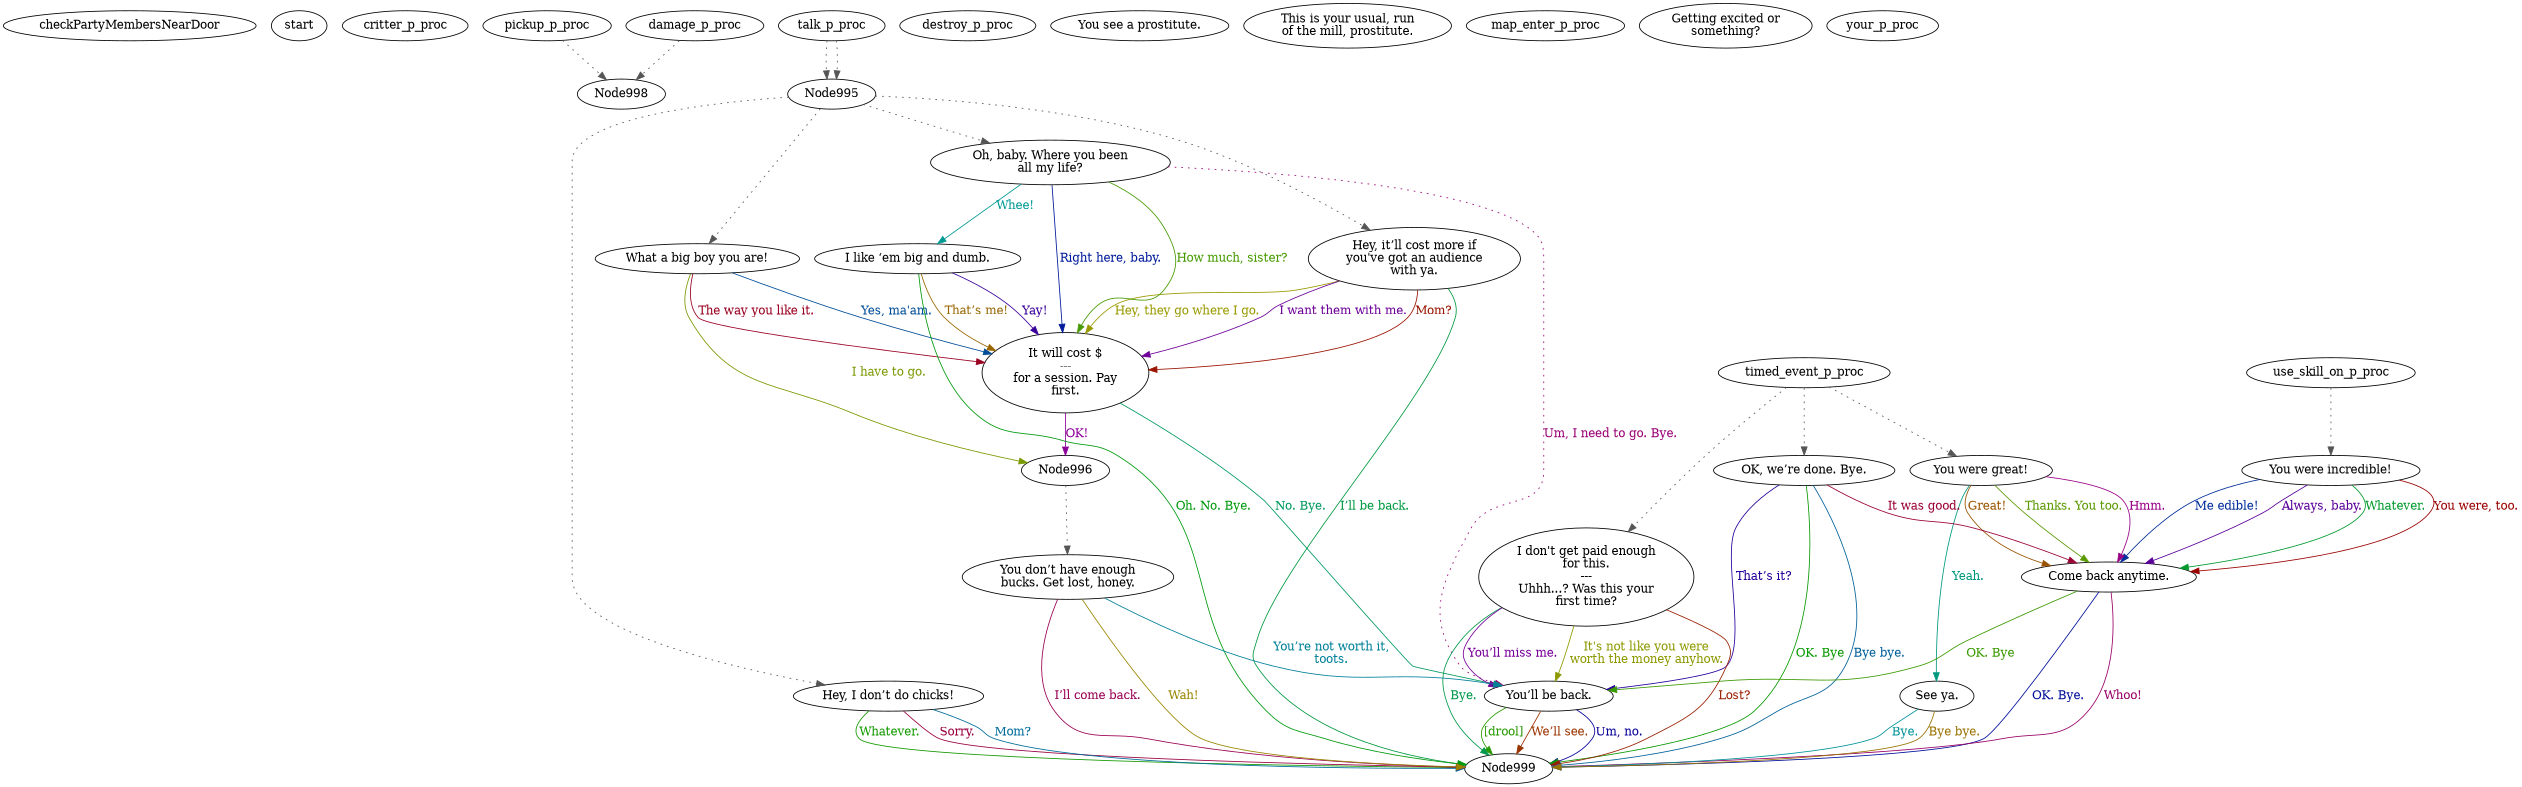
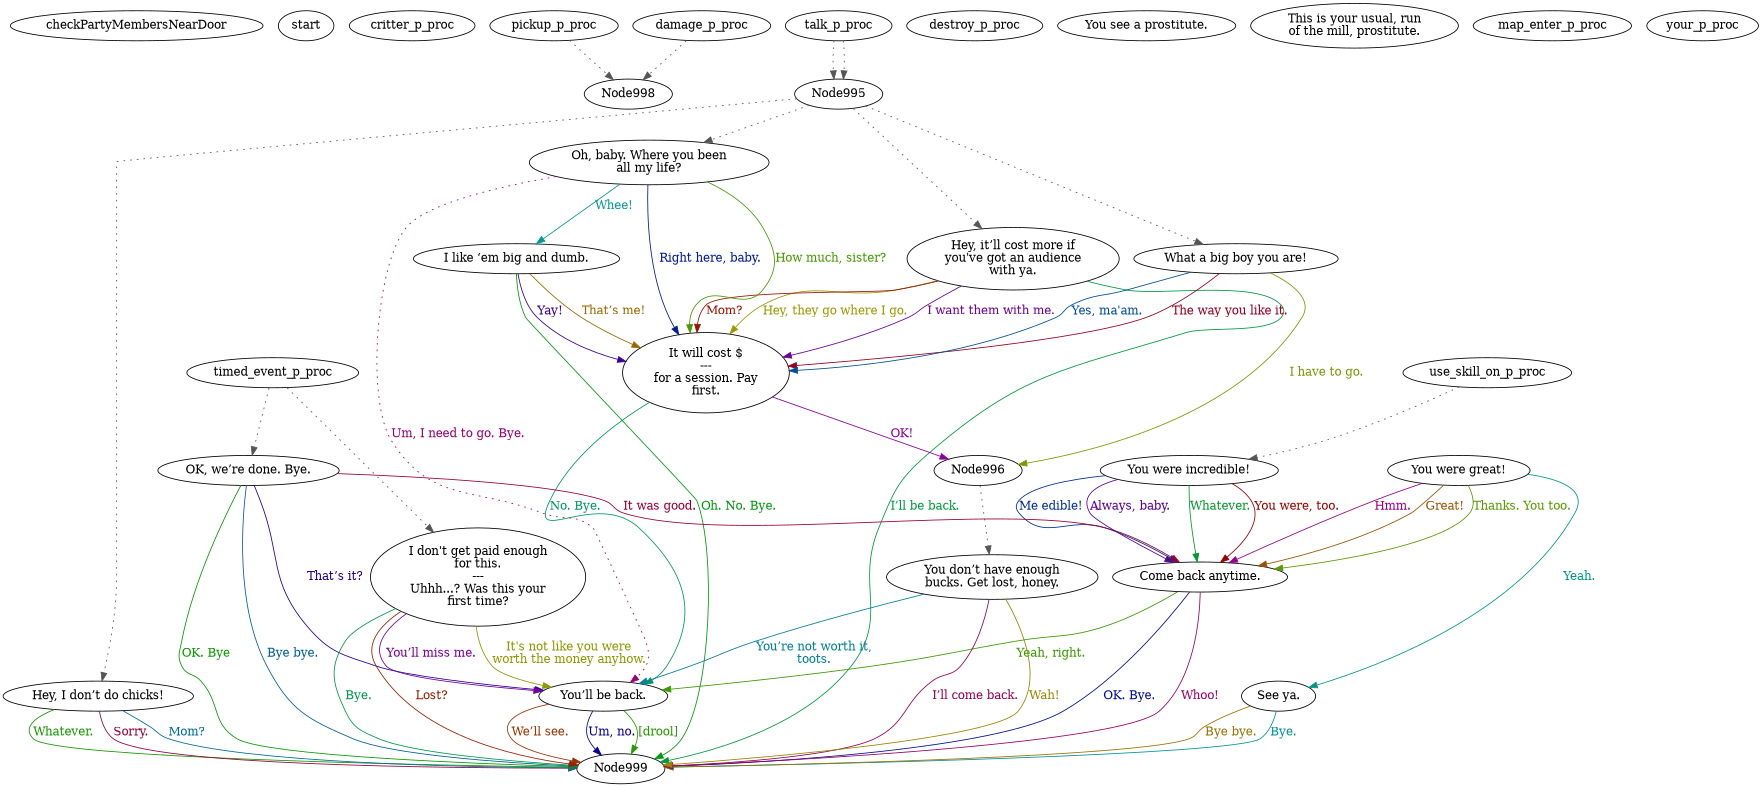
(1726, 26) -> none
(1889, 420) -> none
(1990, 654) -> (1051, 654)
